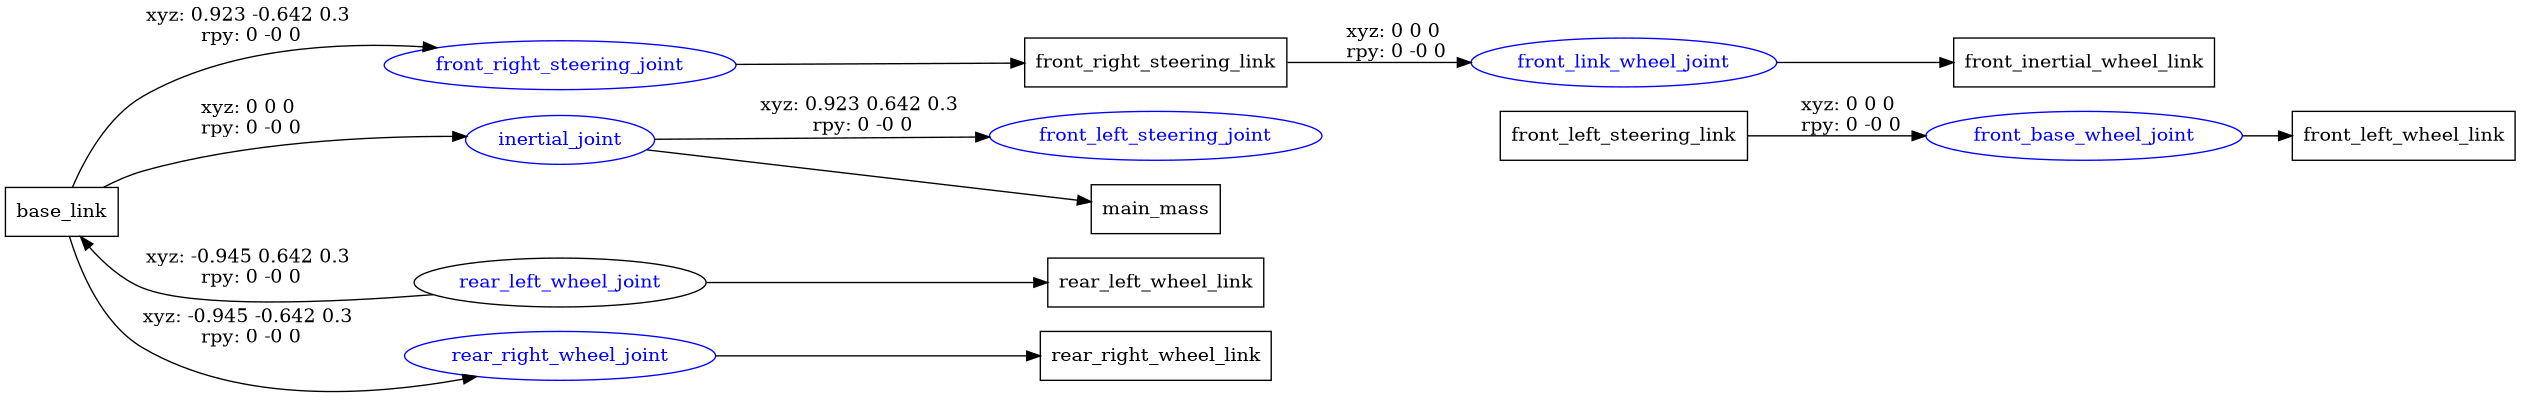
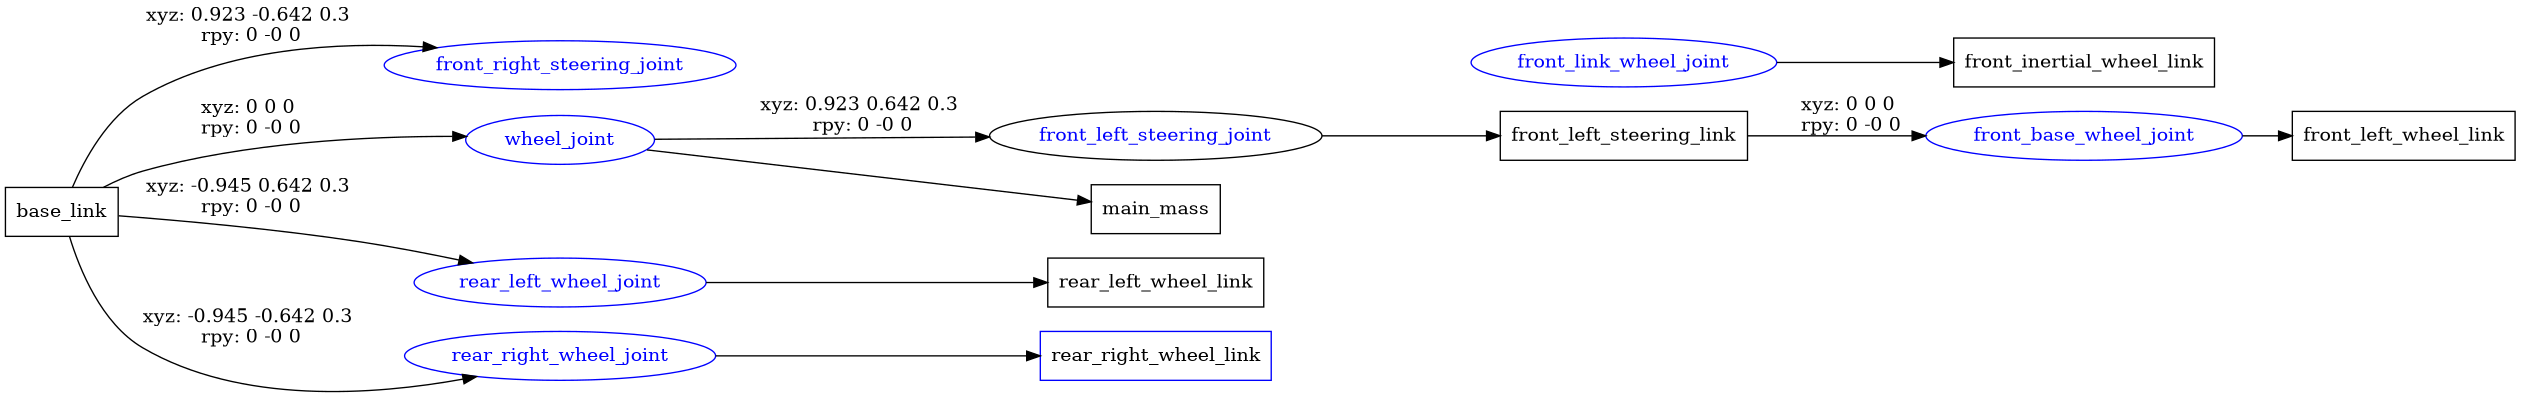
(1156, 62) -> none
(1156, 136) -> (1156, 136)
none -> (1404, 136)
(560, 140) -> (560, 140)
(560, 283) -> (560, 283)
(254, 302) -> (290, 232)
(1156, 356) -> (1156, 356)
